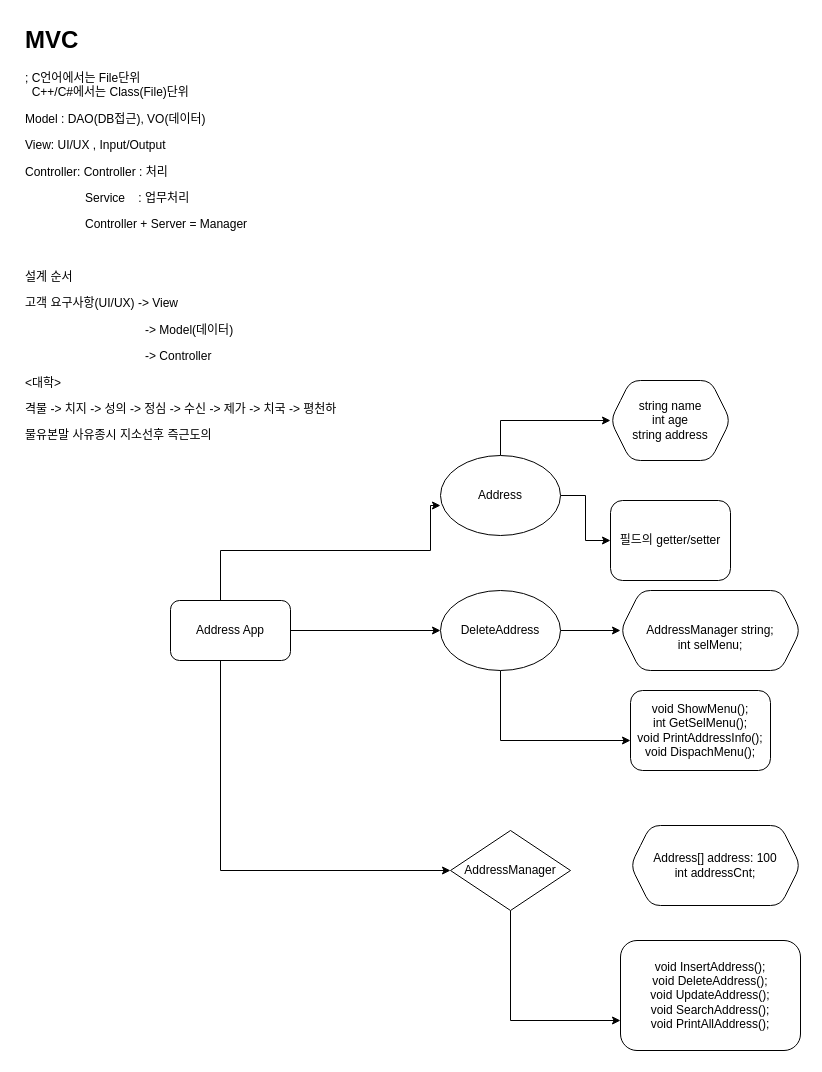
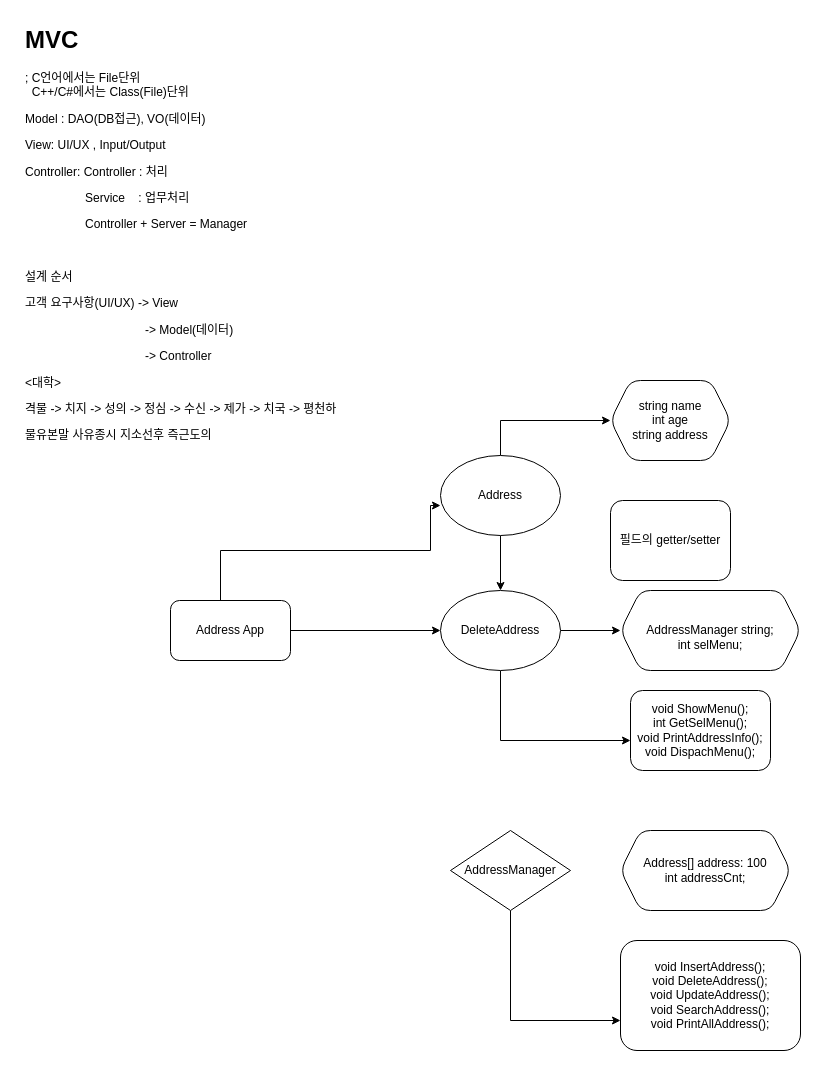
(586, 515) -> (501, 560)
(716, 866) -> (706, 871)
(227, 871) -> none
